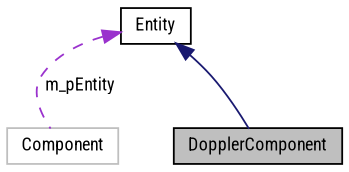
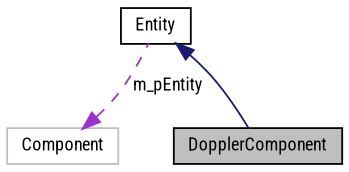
(47, 69) -> (126, 83)
